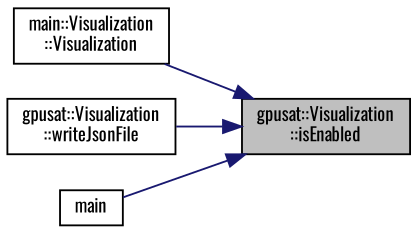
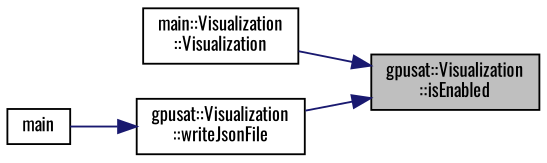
(175, 179) -> (94, 127)
